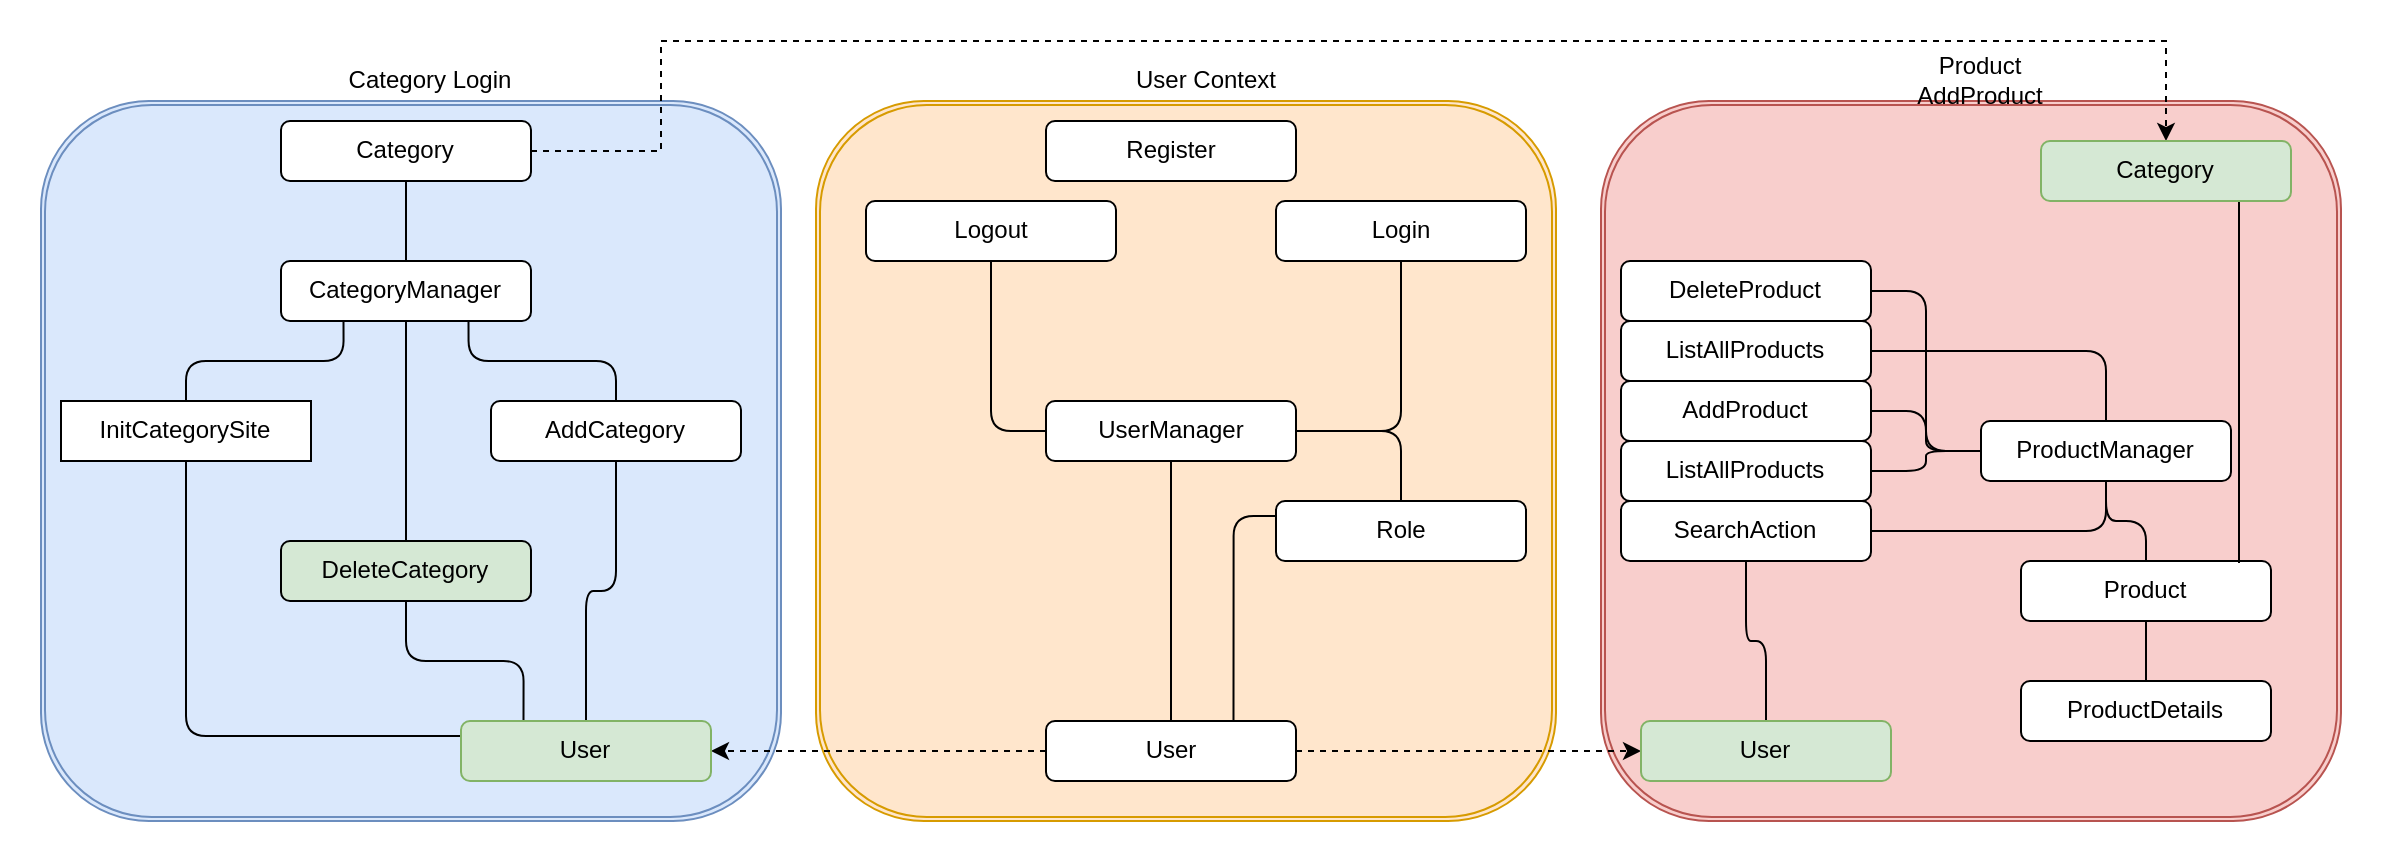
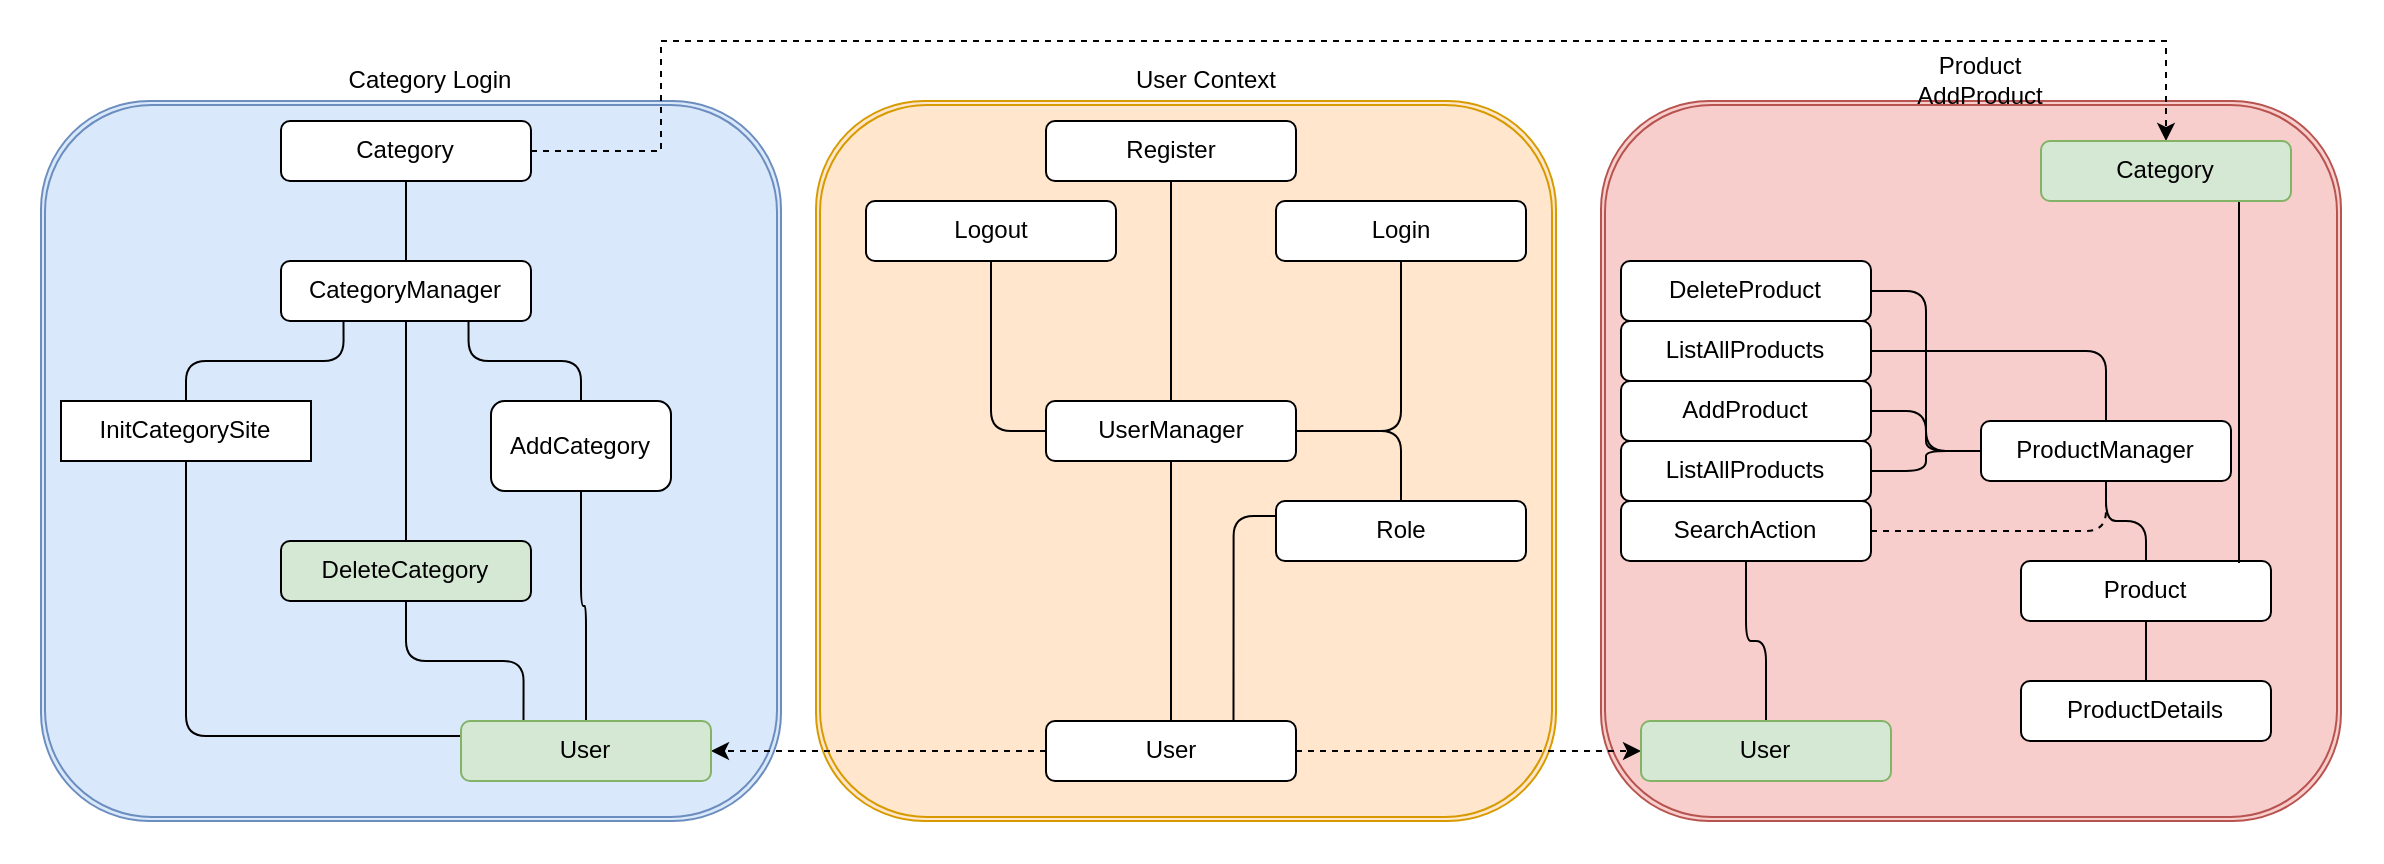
none -> (1171, 291)
(616, 431) -> (581, 446)
(1990, 531) -> (1990, 531)
